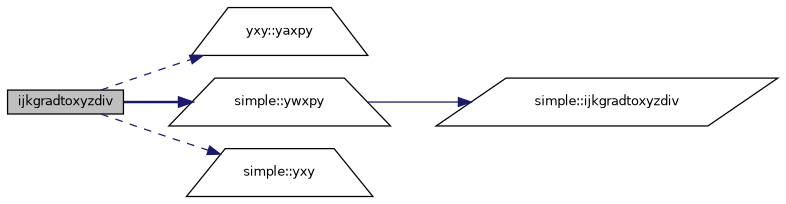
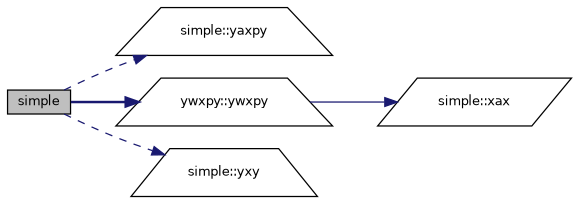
(280, 31) -> (224, 31)
(66, 102) -> (39, 102)
(280, 102) -> (224, 102)
(607, 102) -> (475, 102)
